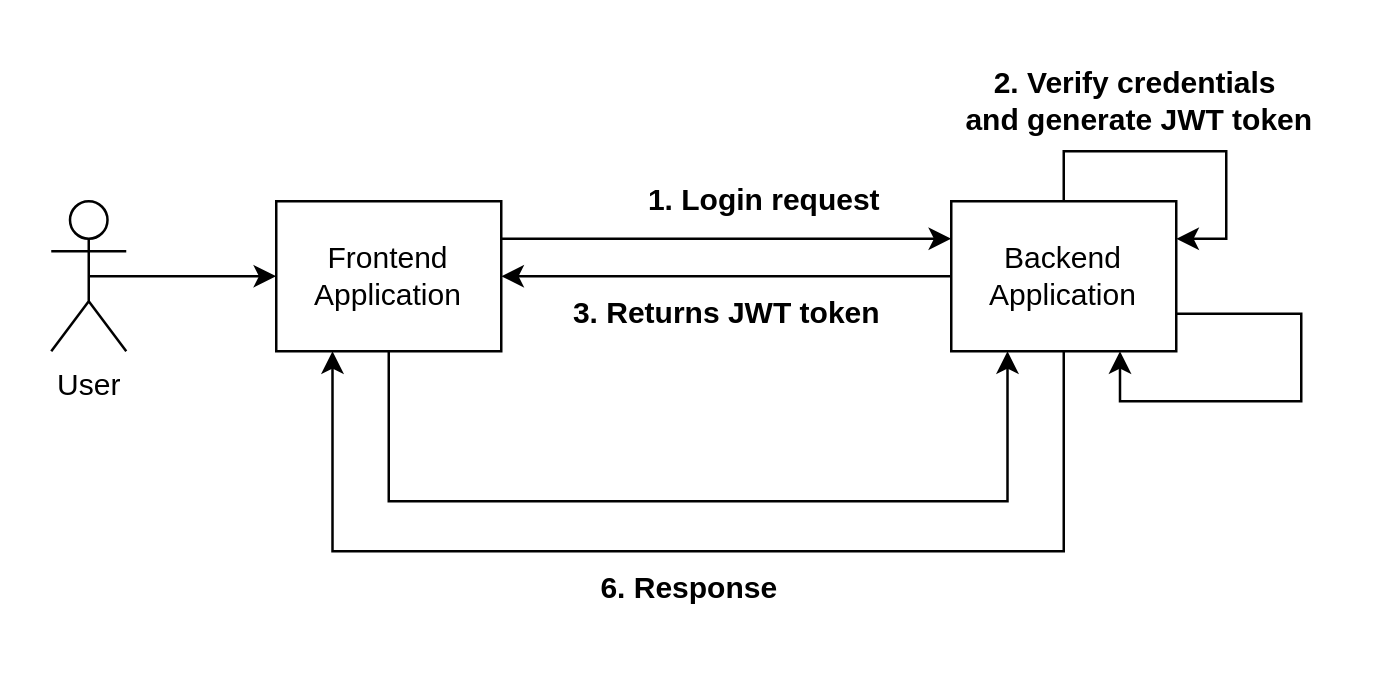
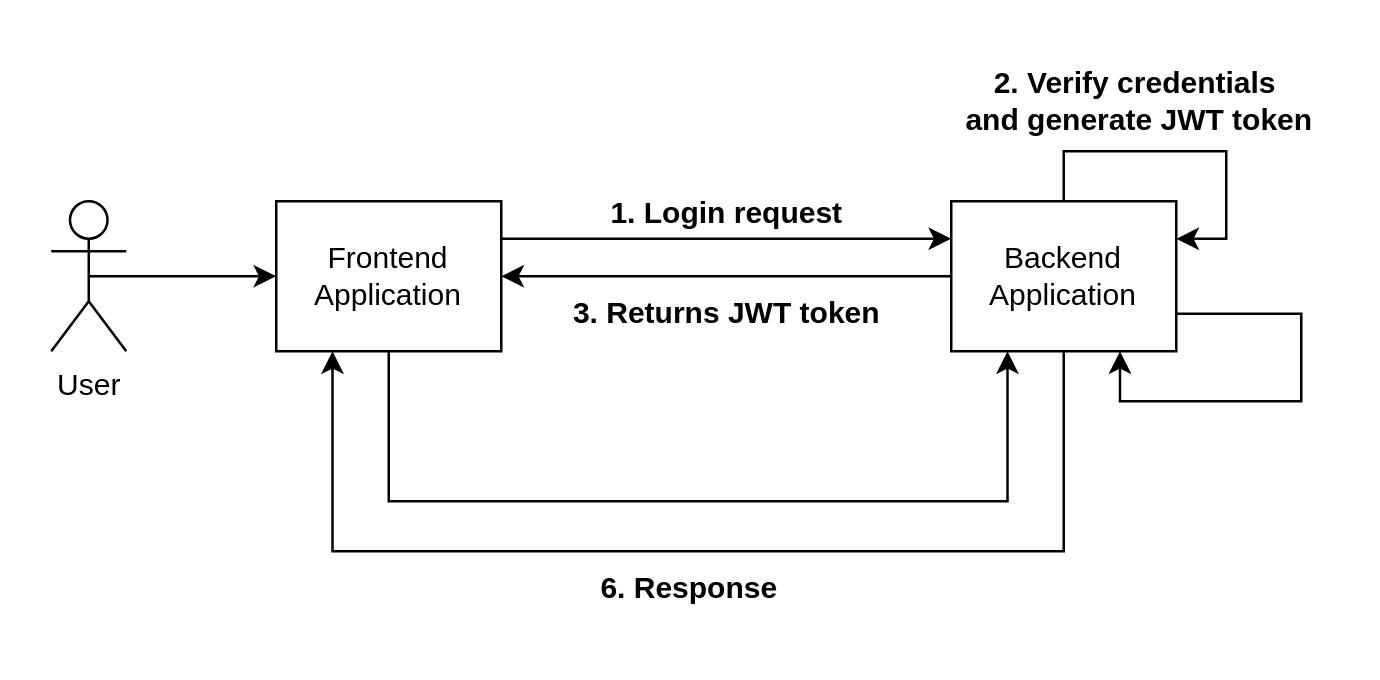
(764, 201) -> (726, 214)
